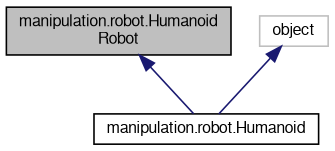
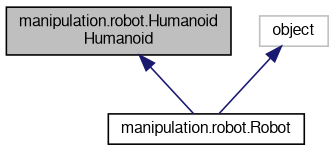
(119, 31) -> (119, 31)
(206, 129) -> (206, 129)
